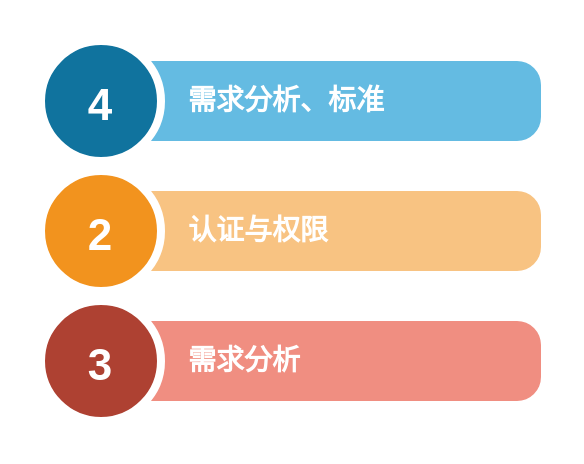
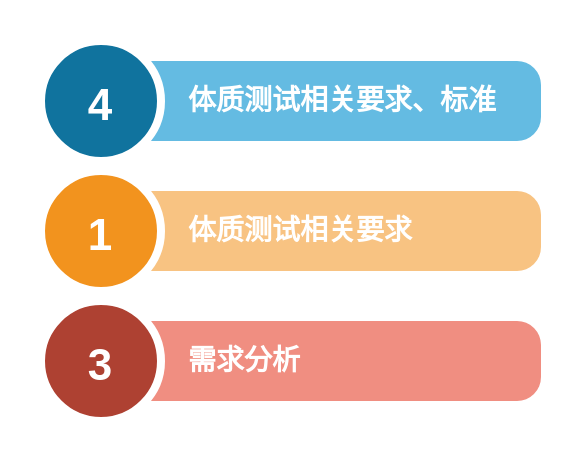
(287, 101) -> (343, 101)
(259, 231) -> (301, 231)
(100, 235) -> (100, 235)
